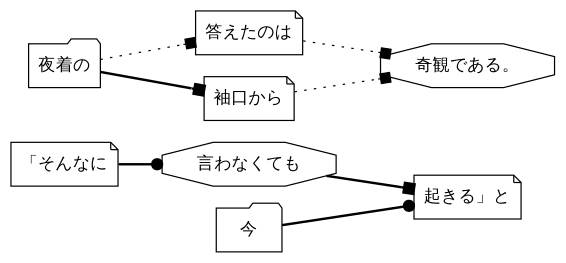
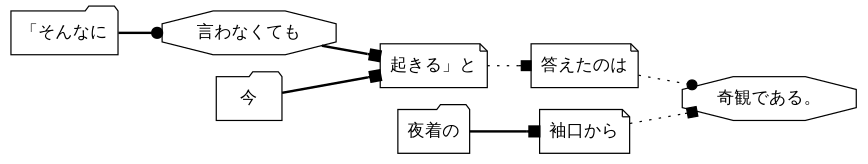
(341, 47) -> (663, 80)
(142, 52) -> (503, 66)
(64, 164) -> (64, 33)
(343, 216) -> (325, 85)
